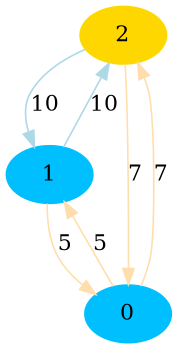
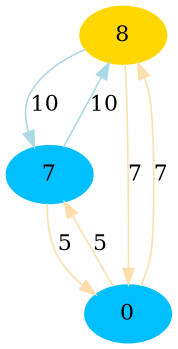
(123, 35) -> (123, 35)
(50, 175) -> (50, 175)
